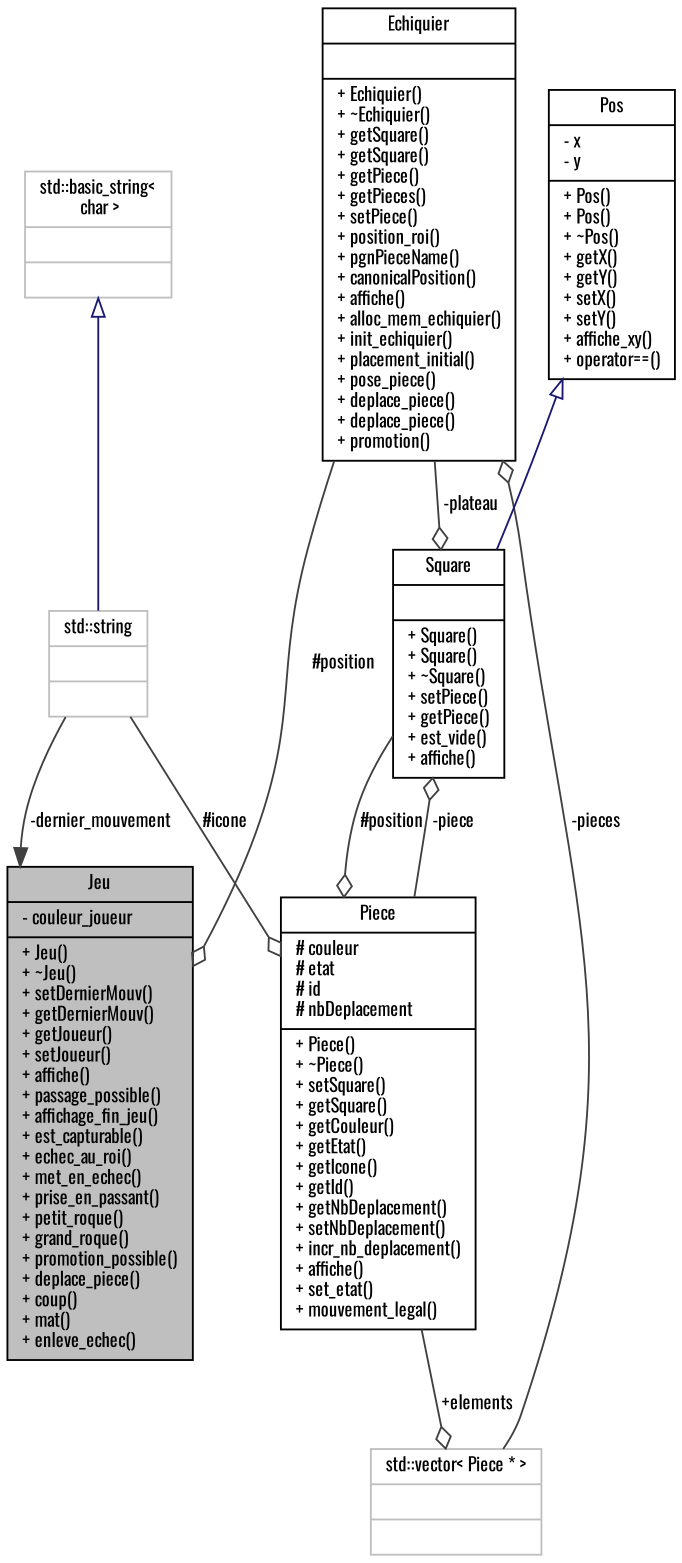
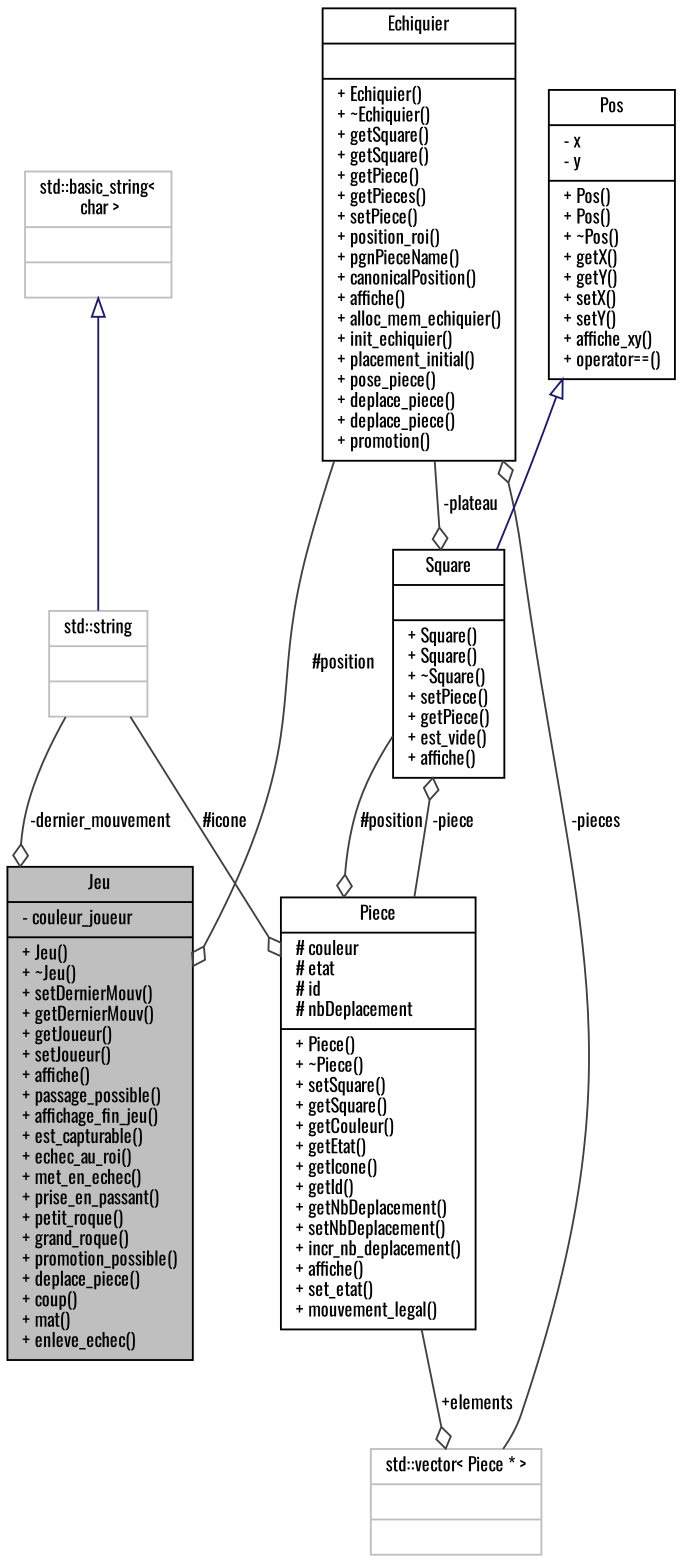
(36, 780) -> (37, 778)
